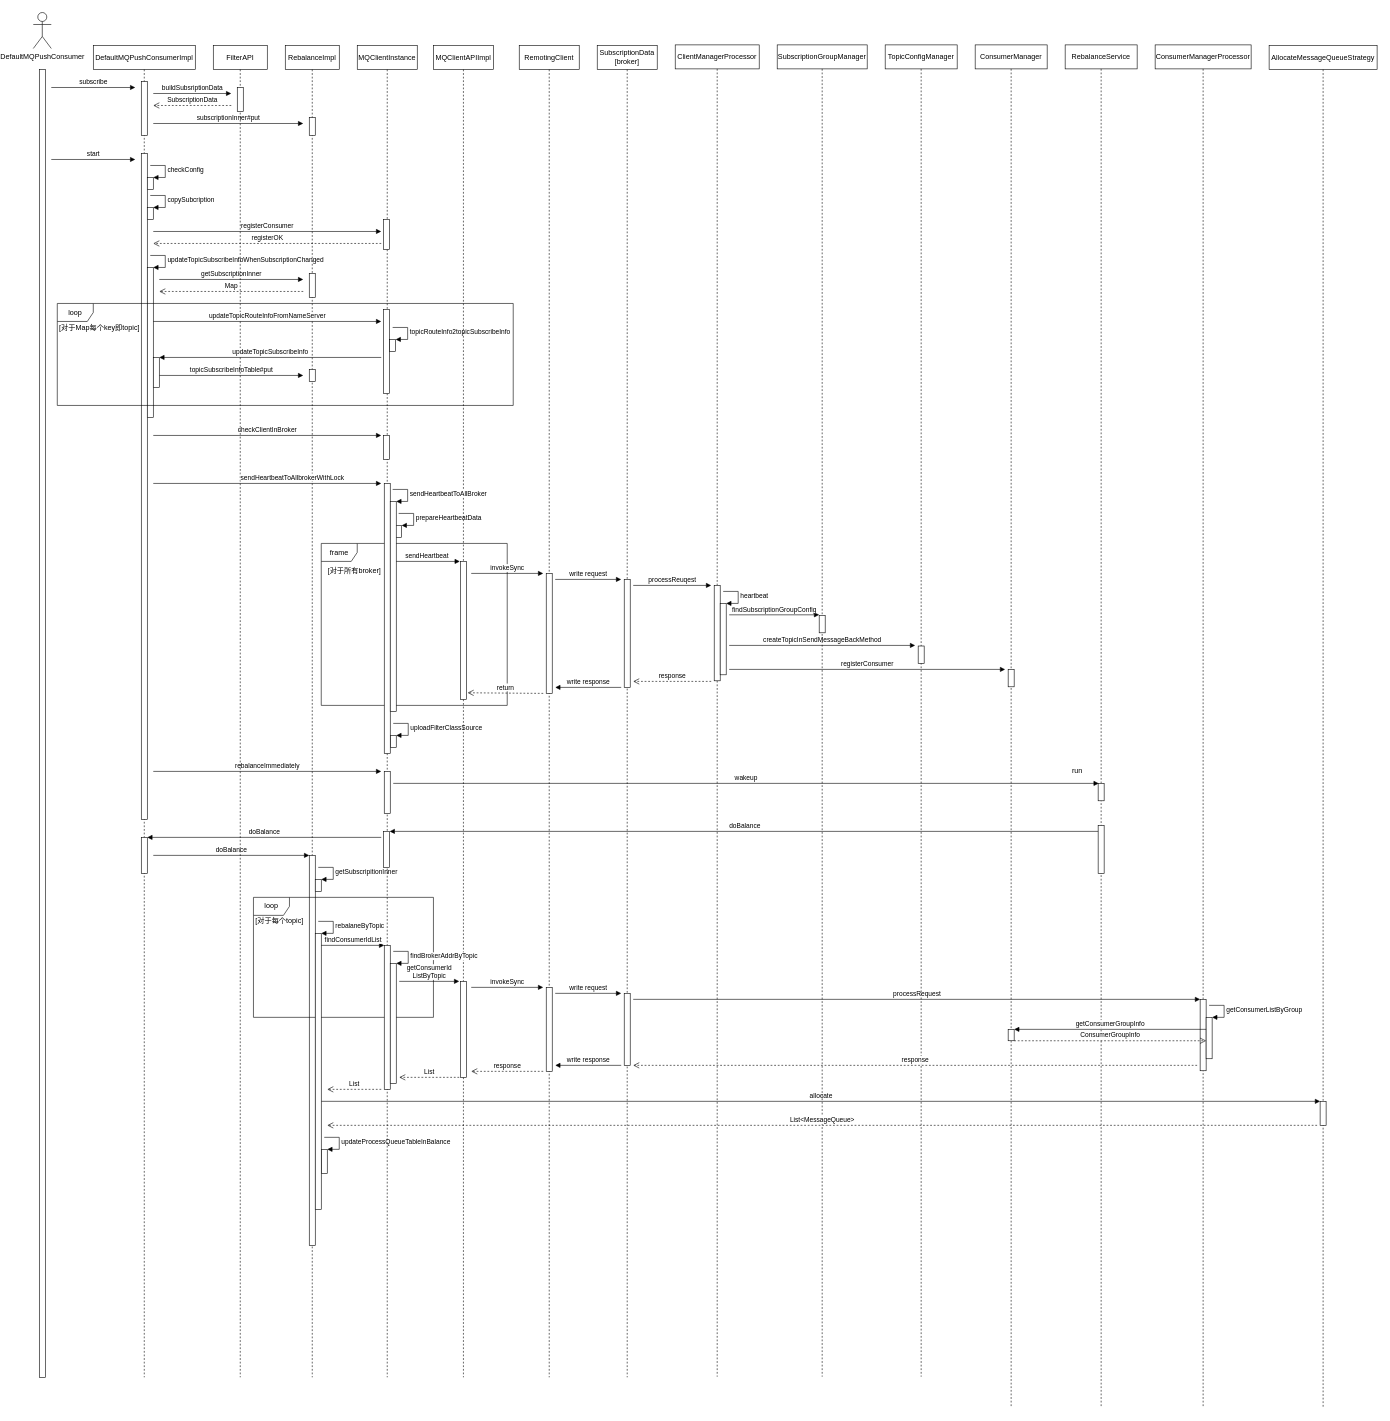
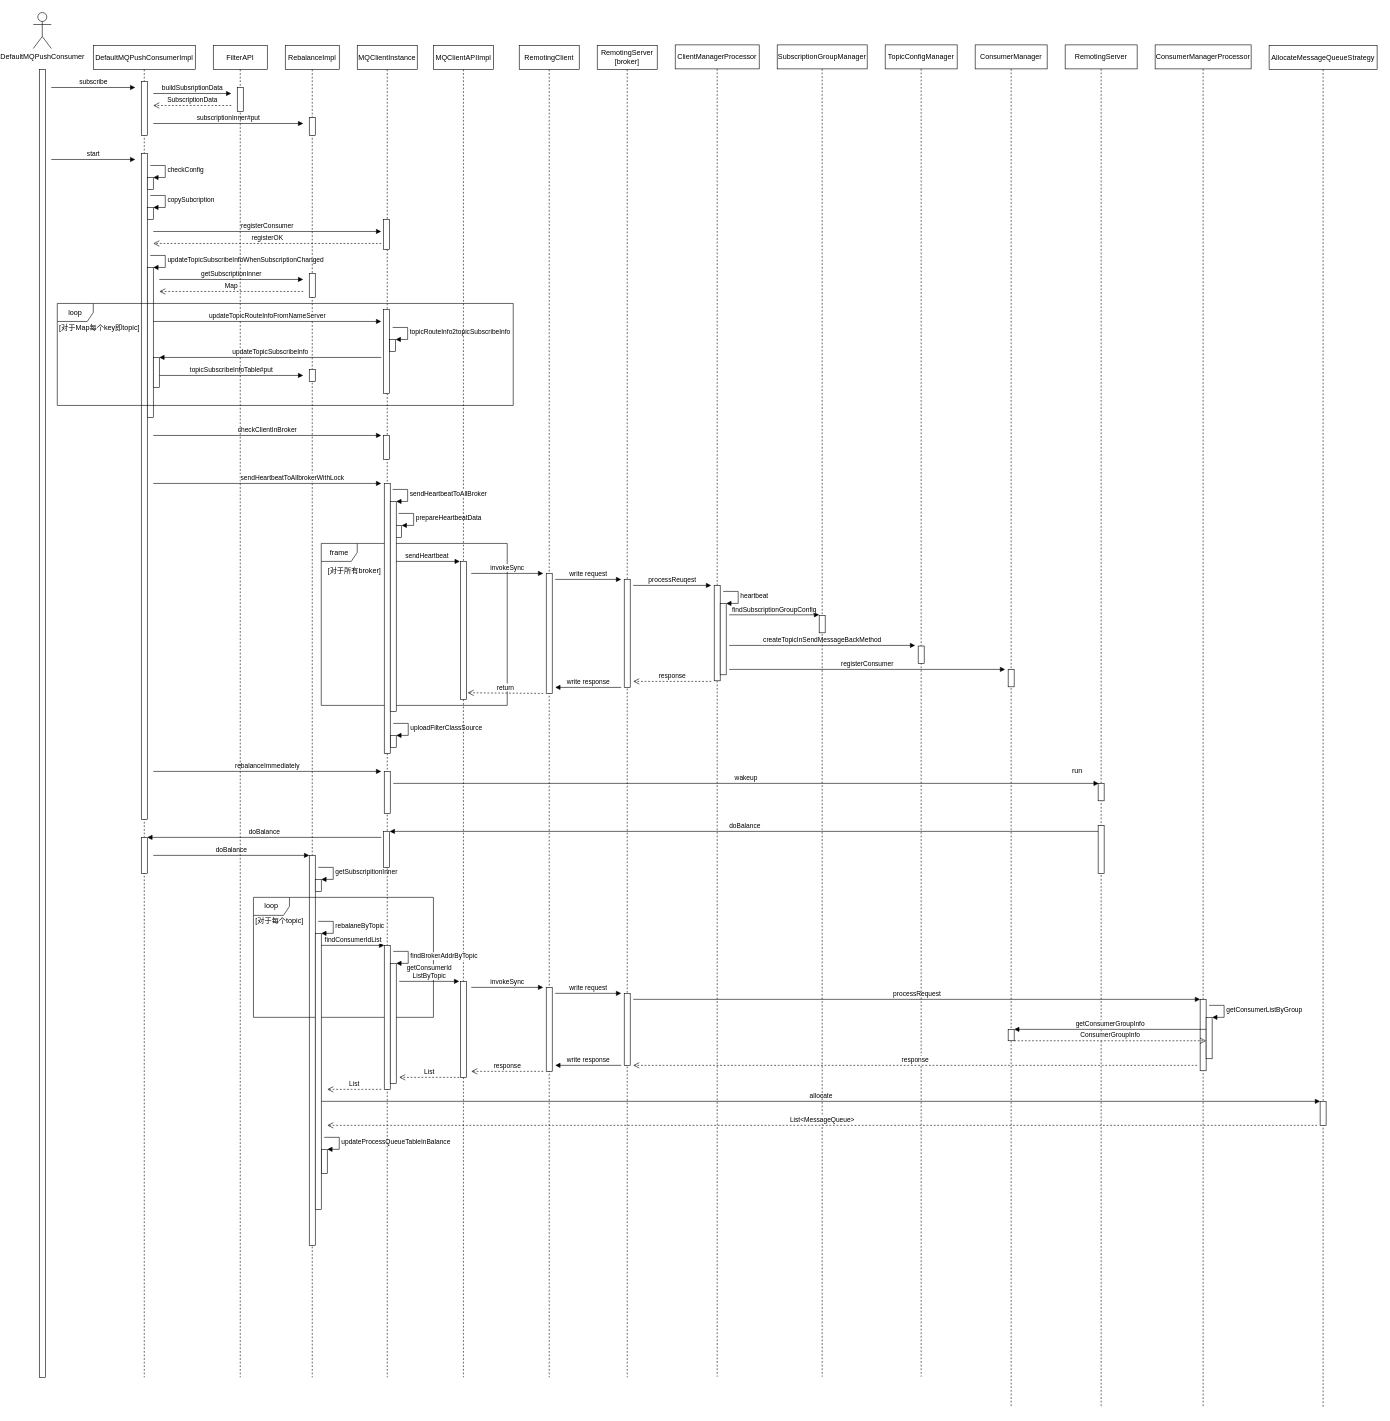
(627, 57) -> (627, 57)
(1101, 57) -> (1101, 57)
